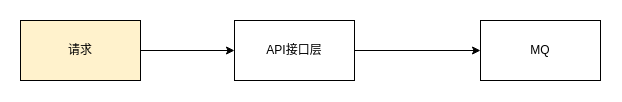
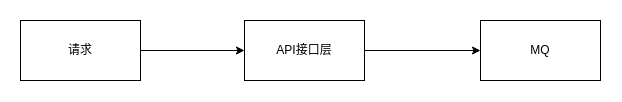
(81, 51) -> (81, 51)
(295, 51) -> (305, 51)
